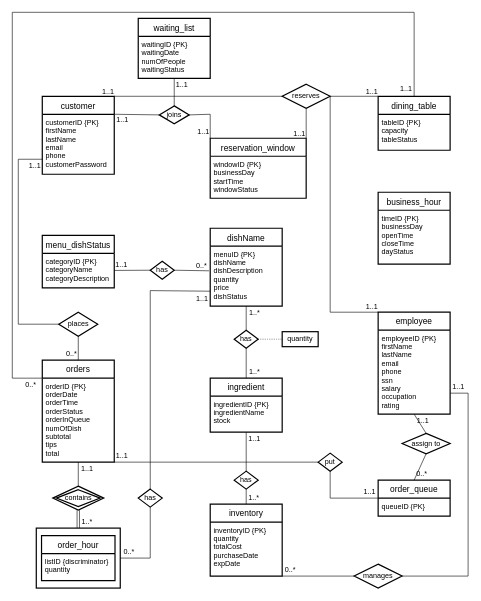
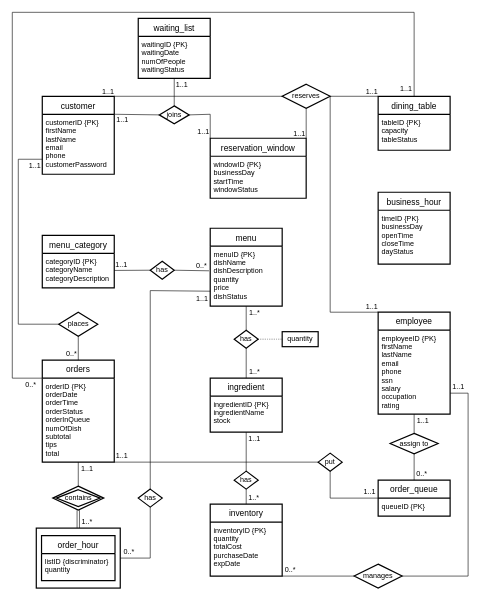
(246, 238) -> (246, 238)
(78, 245) -> (78, 245)
(426, 444) -> (414, 444)
